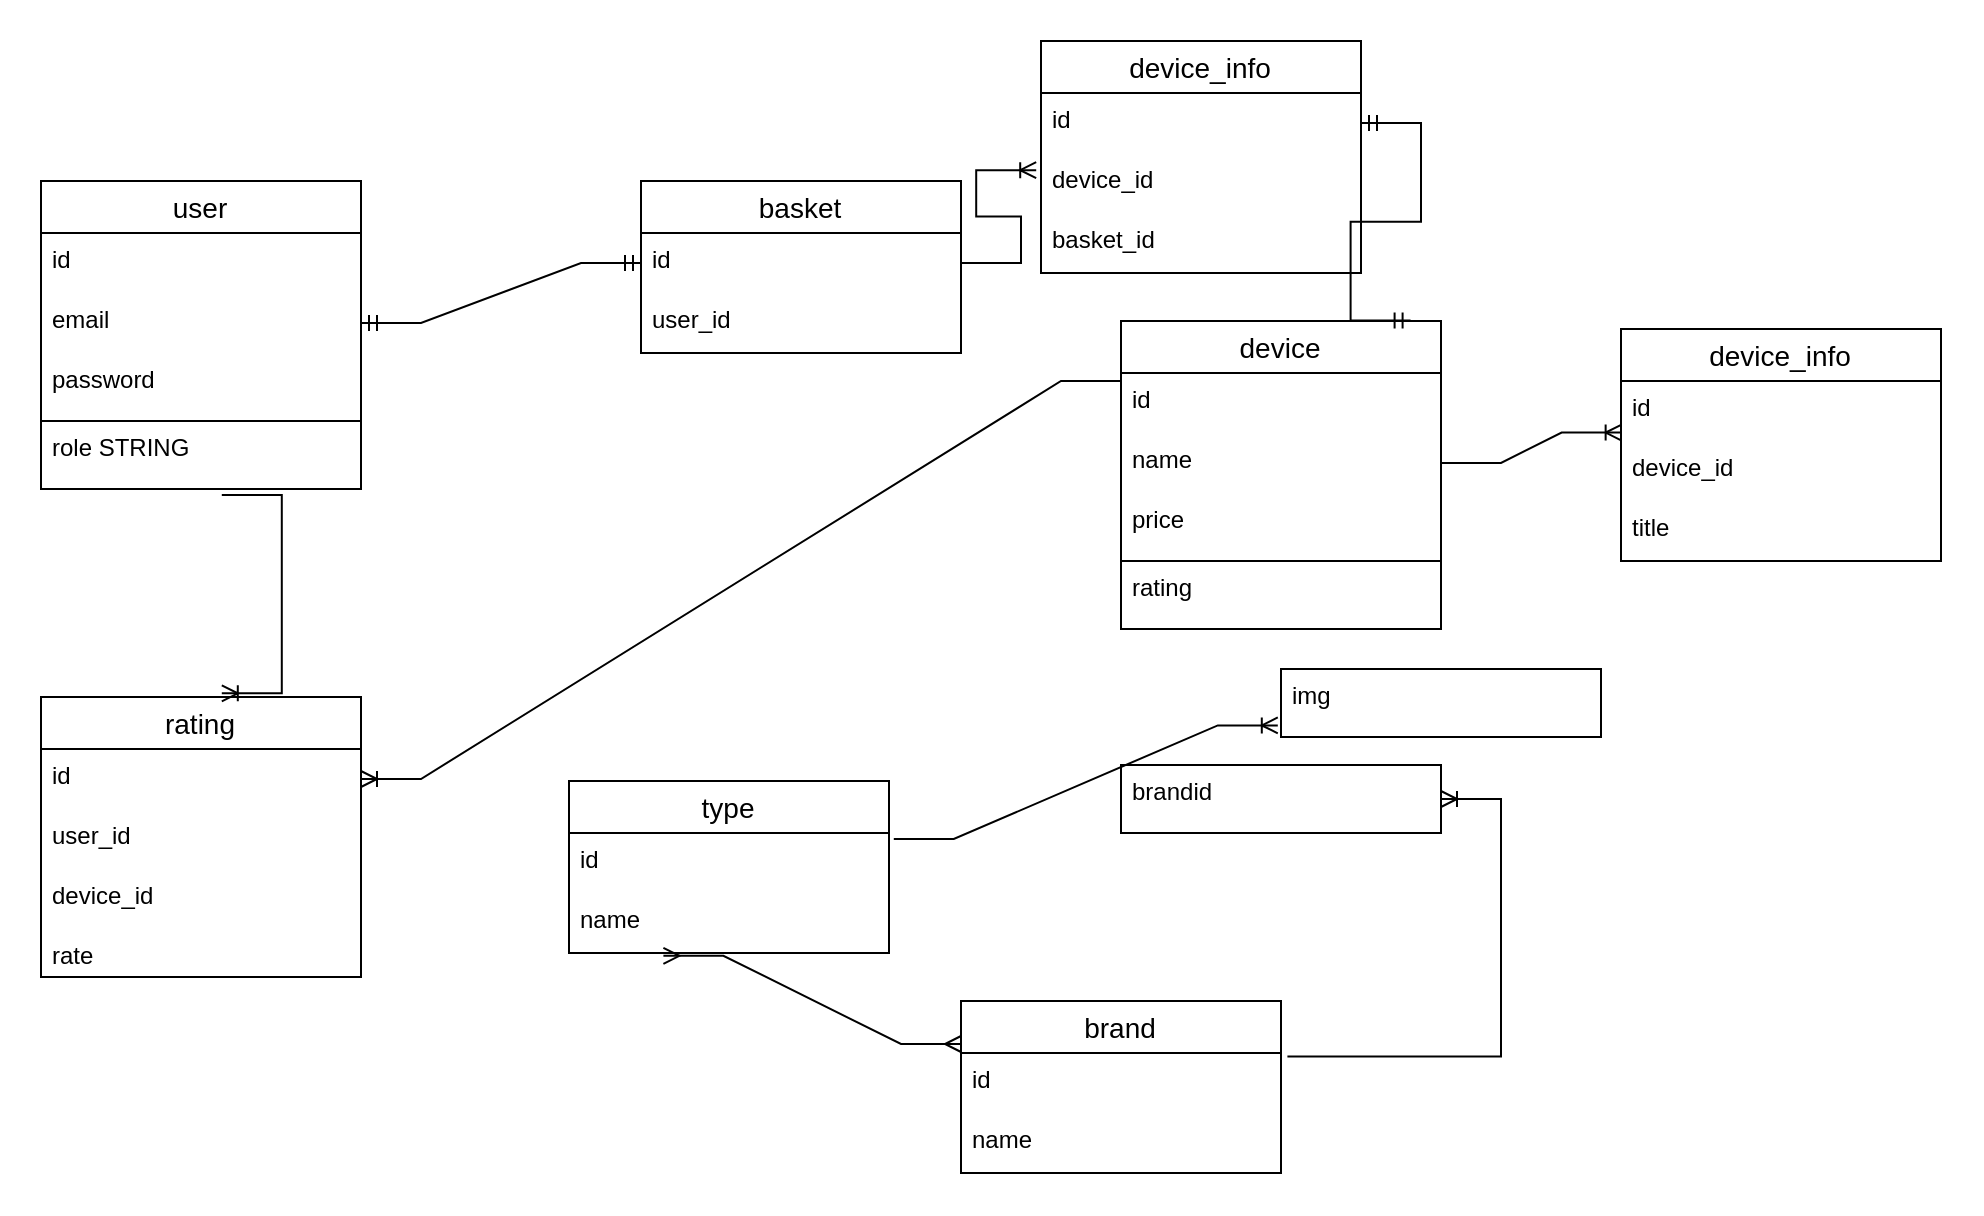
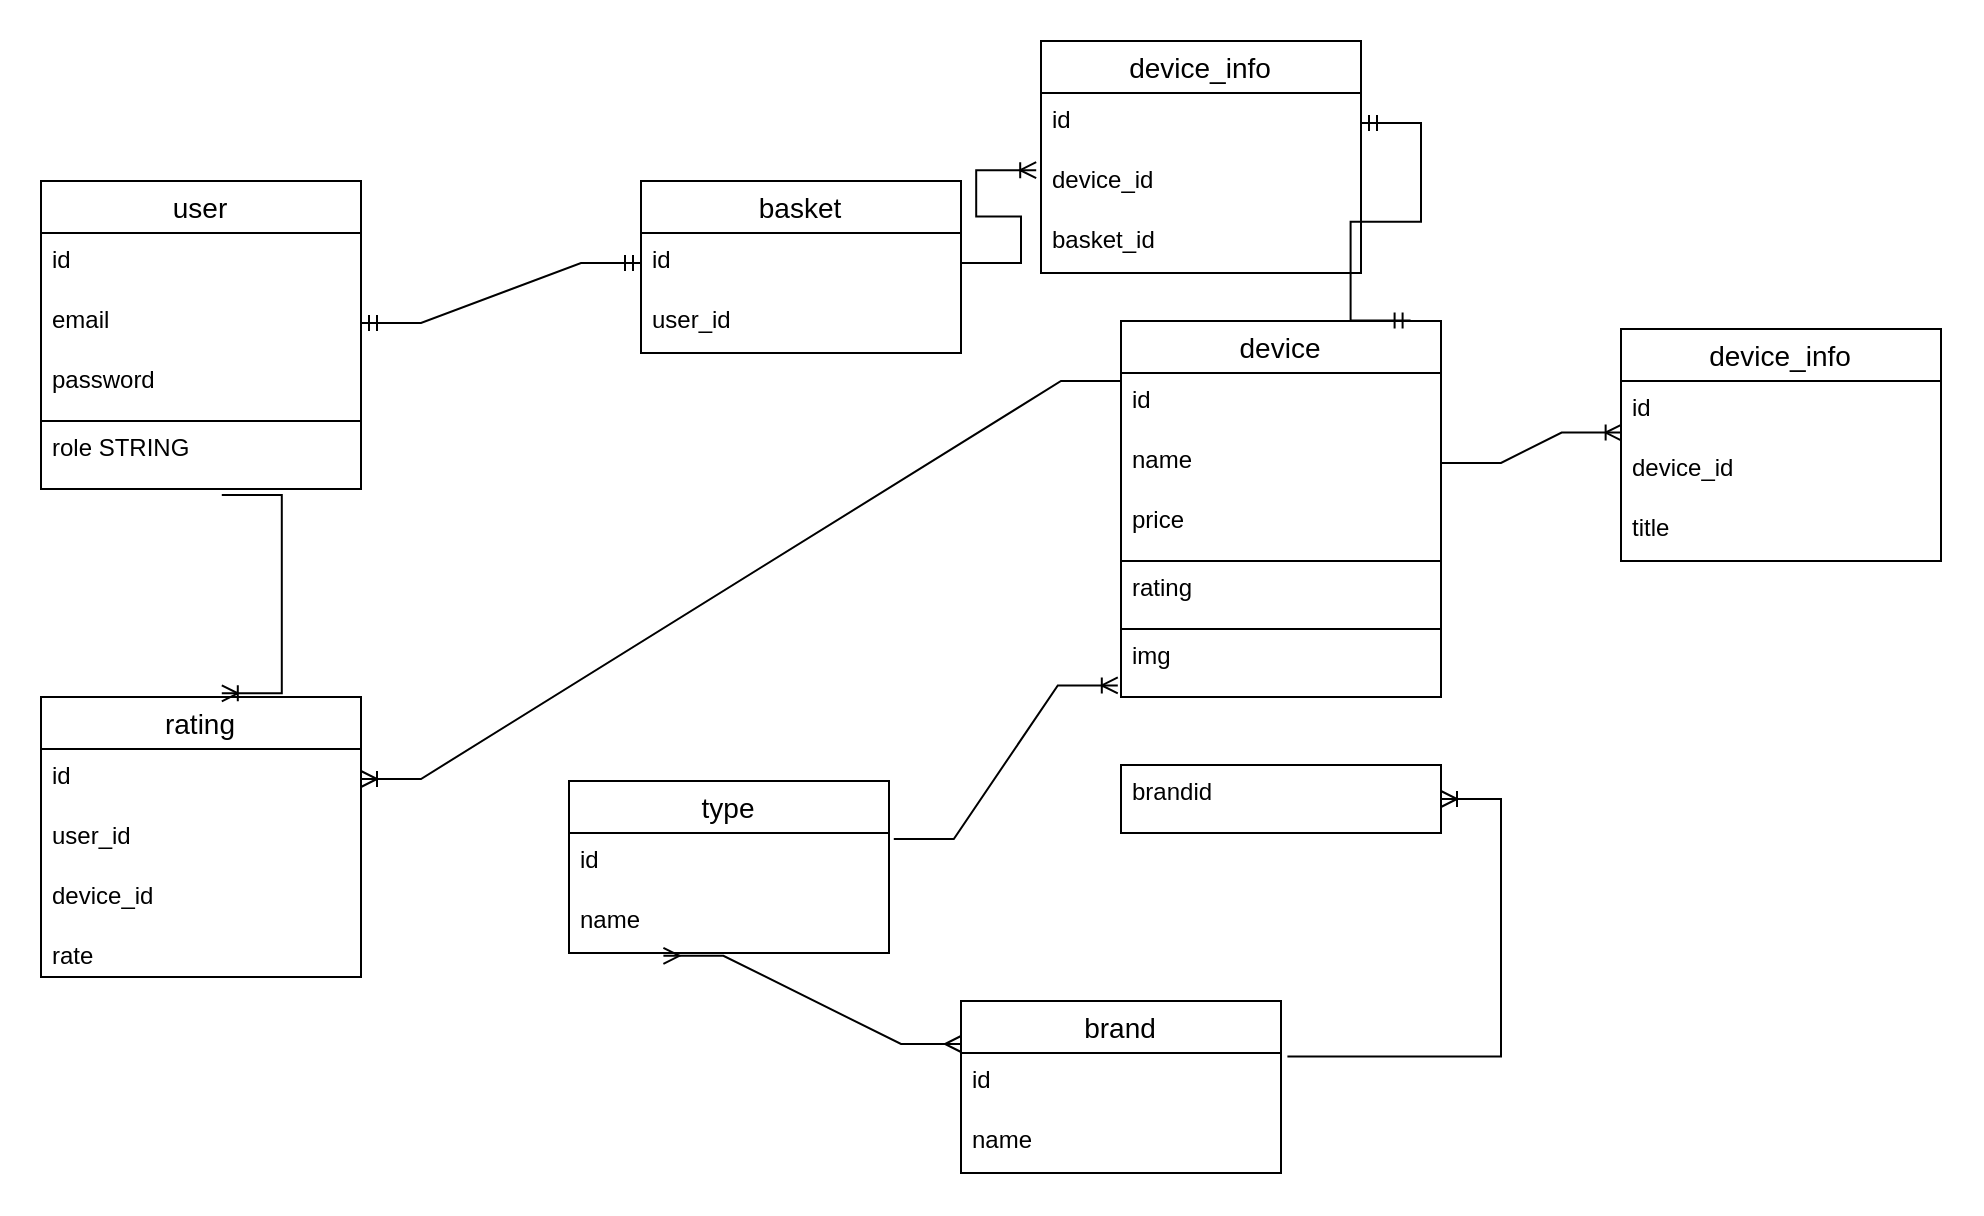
(1441, 703) -> (1281, 663)
